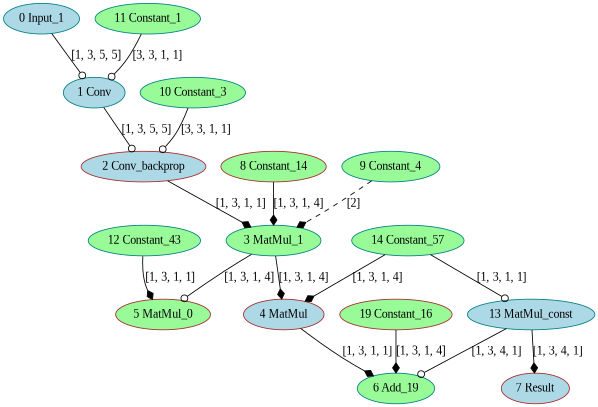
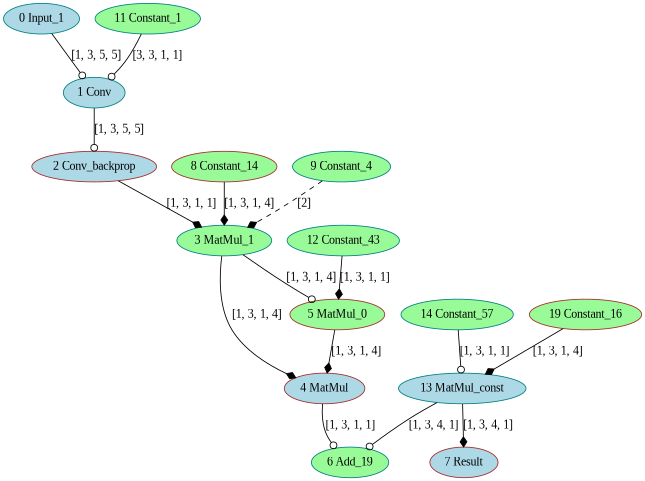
(193, 93) -> none
(350, 275) -> (332, 346)
(396, 346) -> (529, 349)
(332, 351) -> (323, 424)
